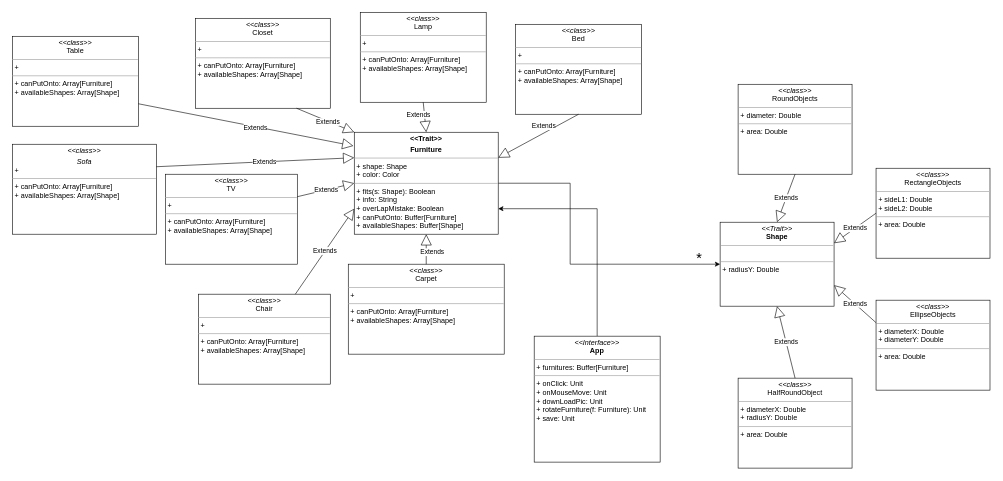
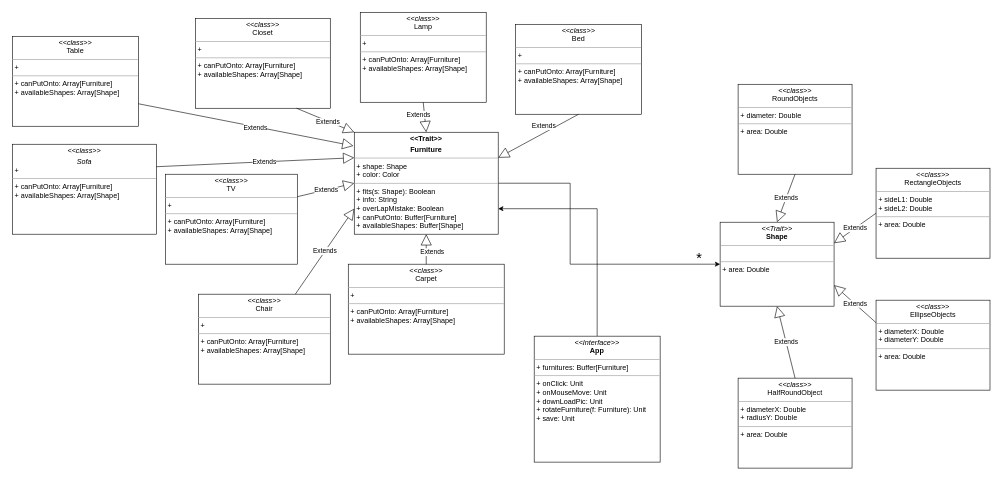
(750, 235) -> (745, 235)
